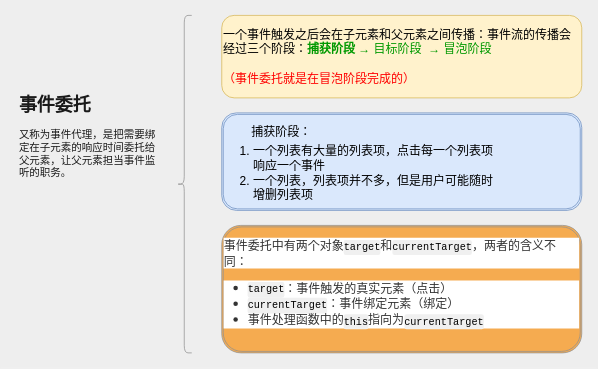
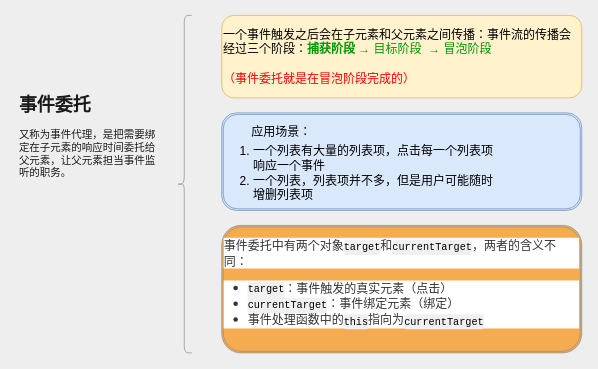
(282, 132) -> (282, 132)
